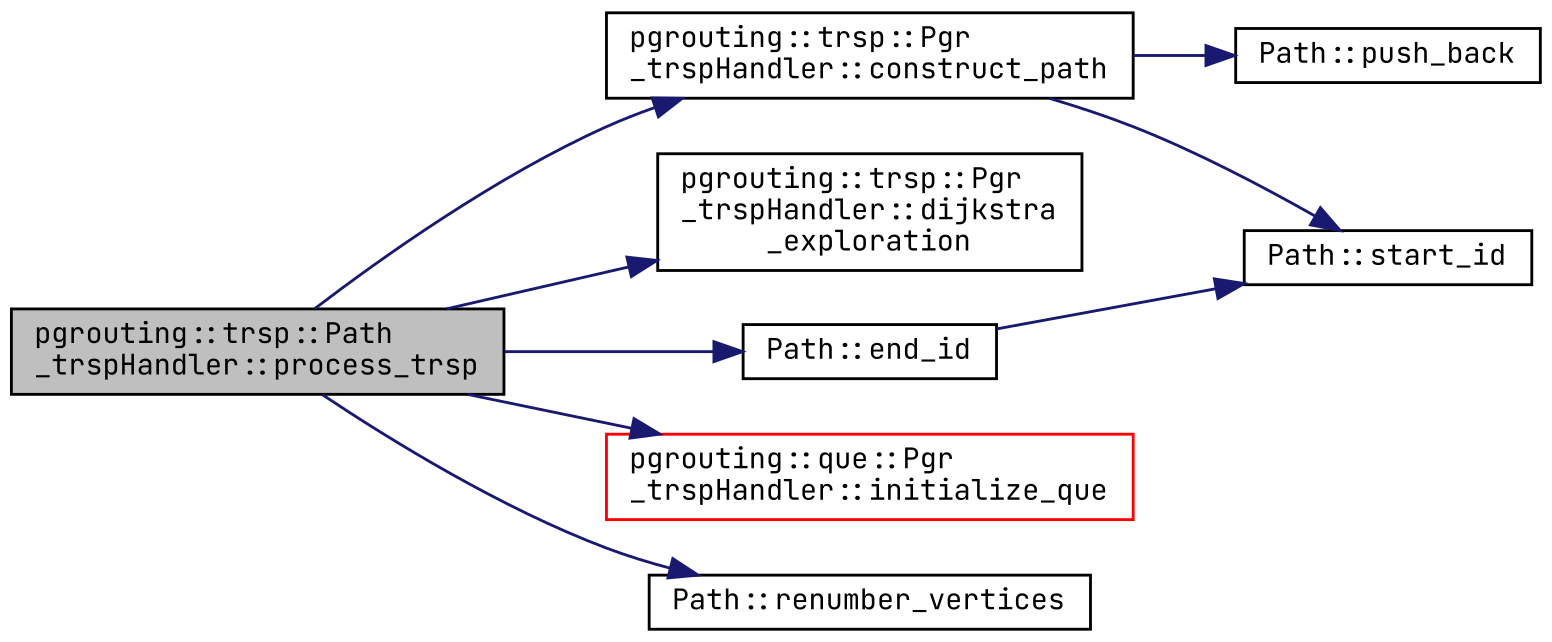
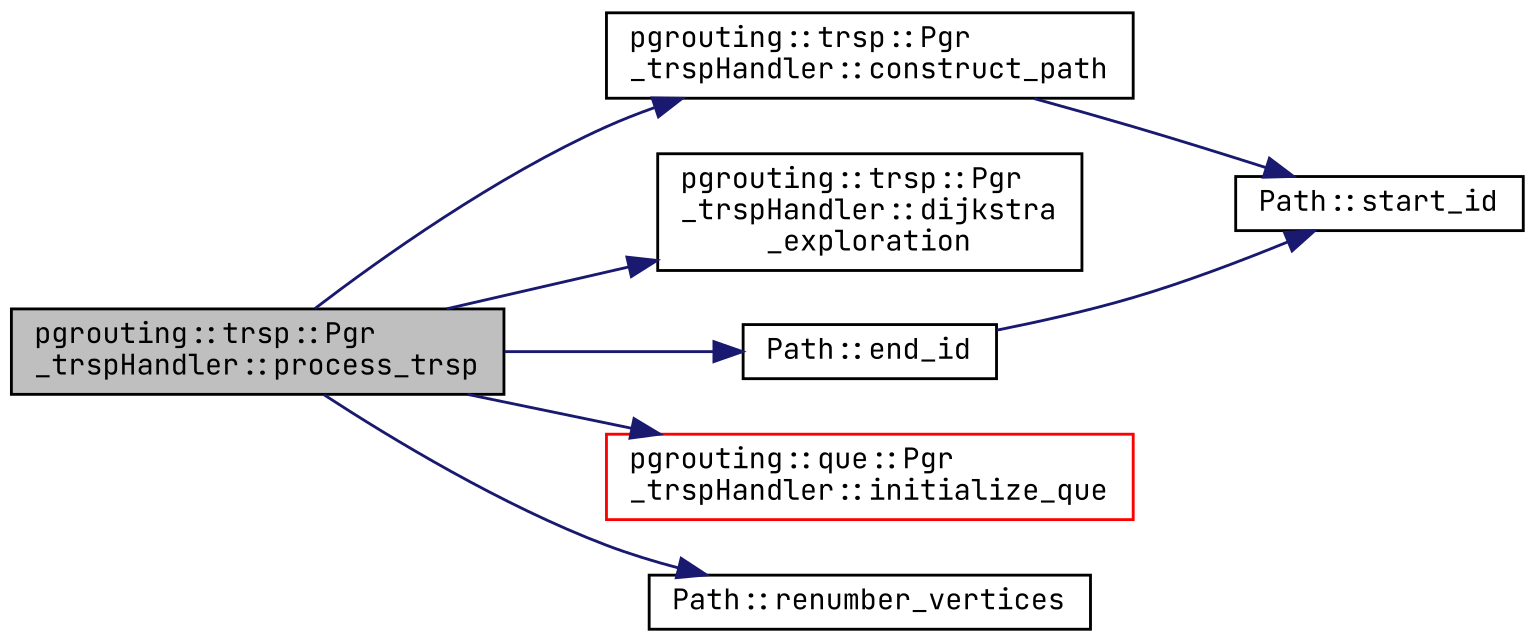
(1388, 56) -> none
(258, 352) -> (258, 352)
